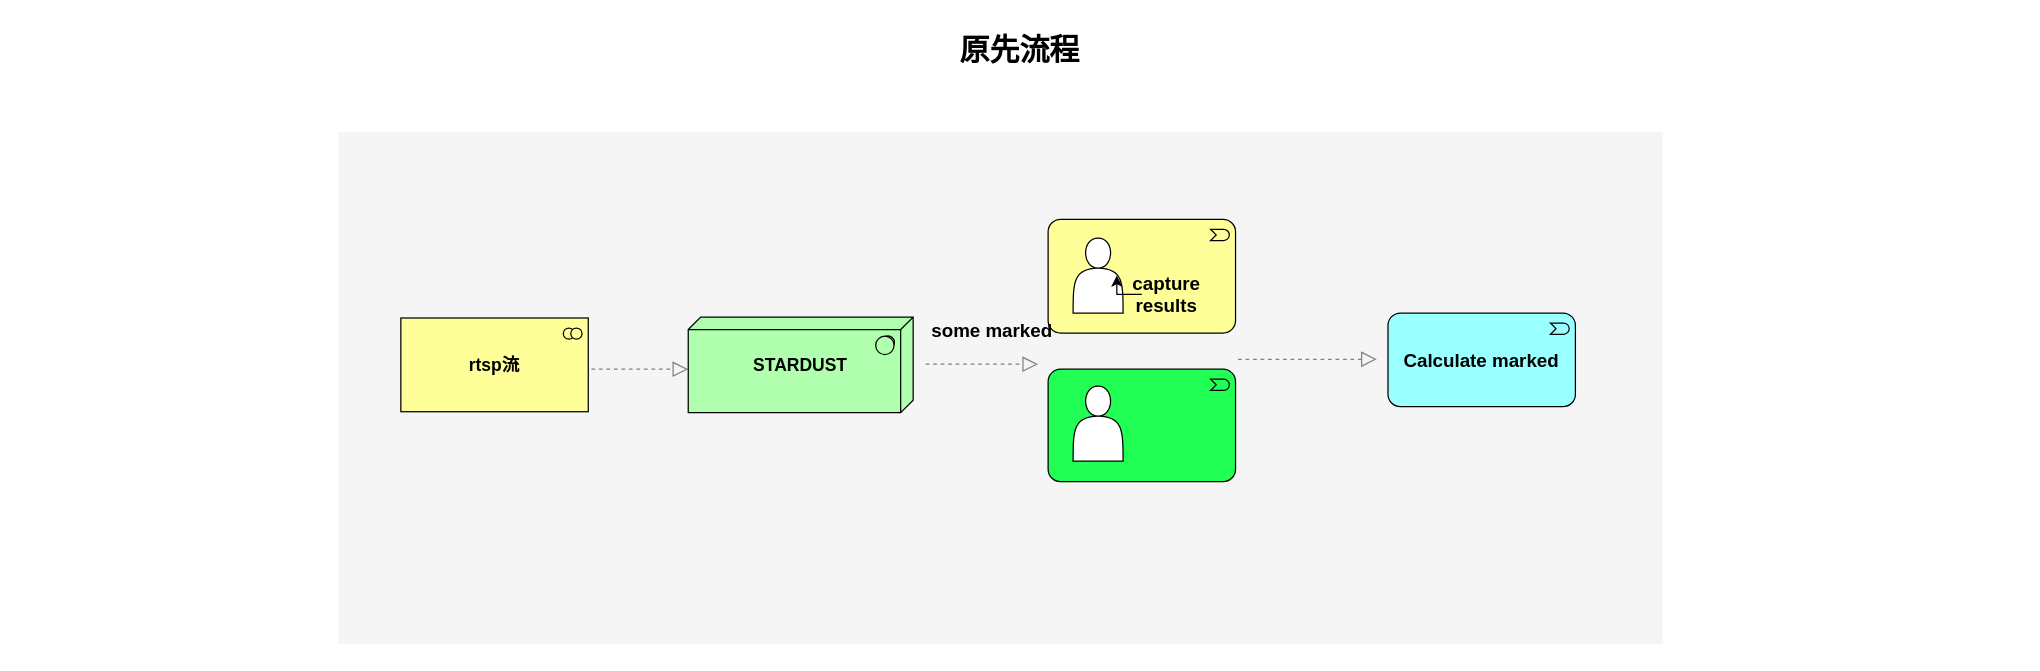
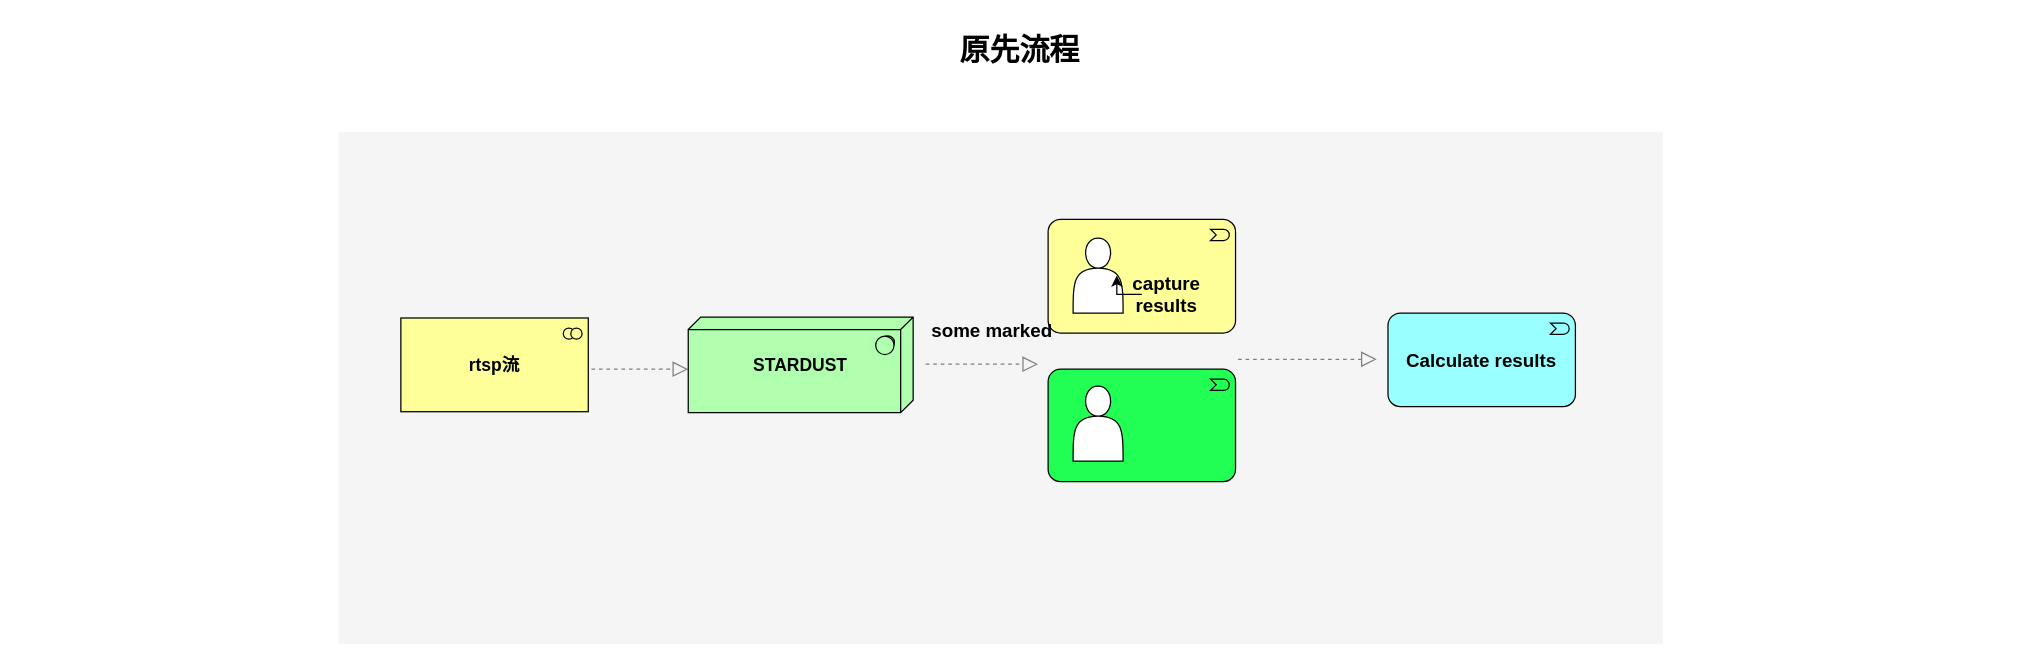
(1482, 361) -> (1482, 361)
